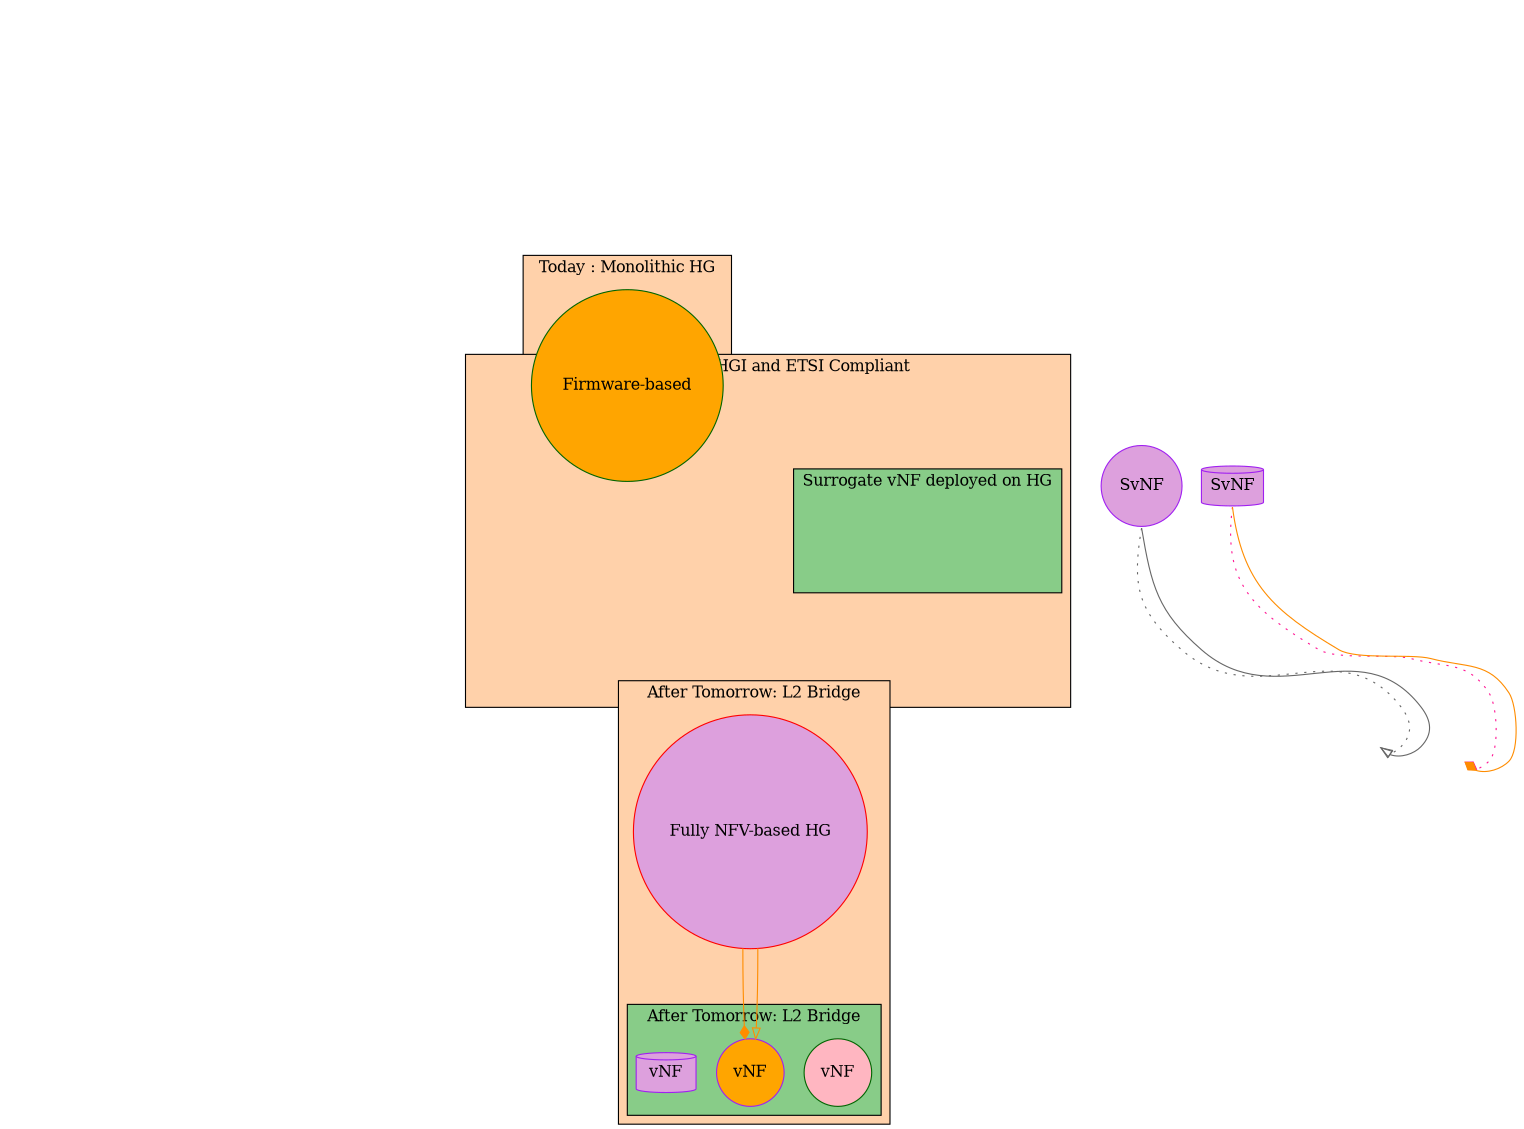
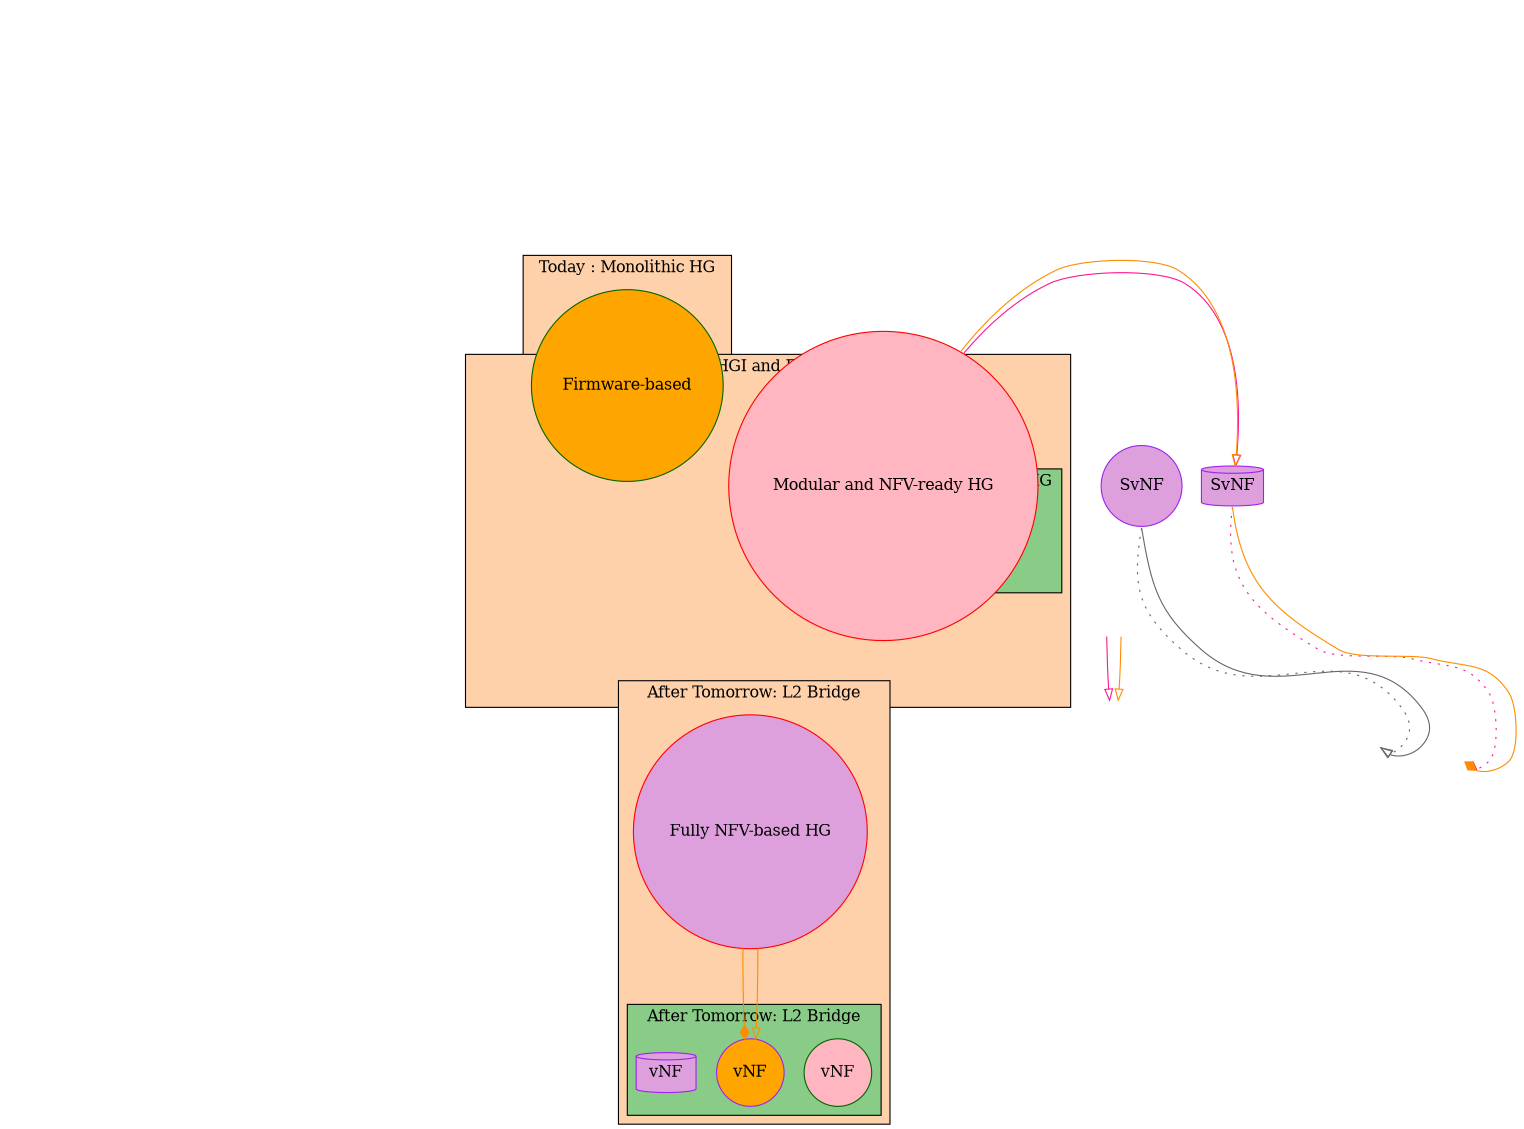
none -> (883, 486)
